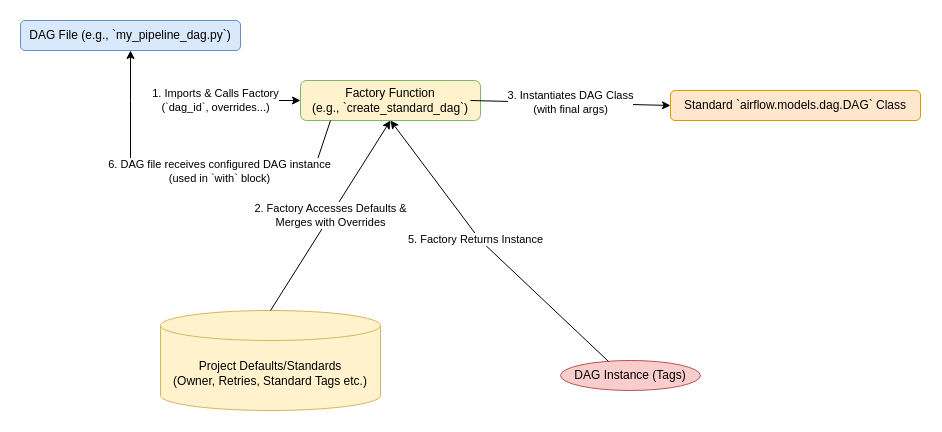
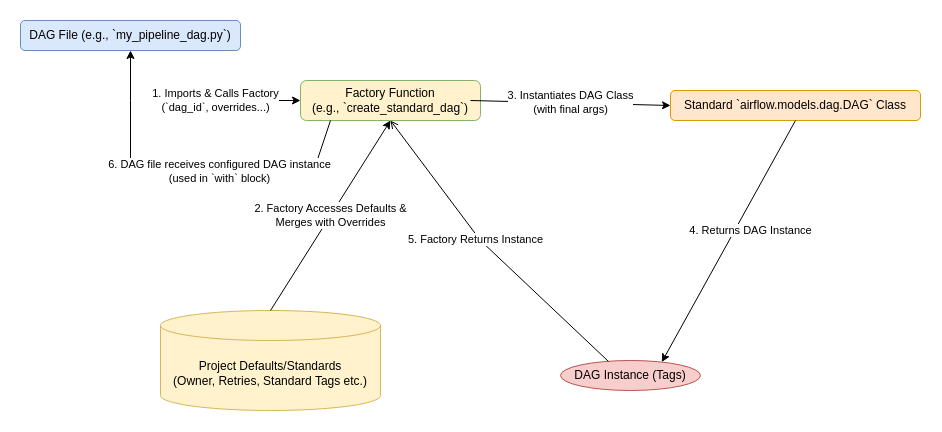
(395, 126) -> (394, 125)
none -> (730, 238)
